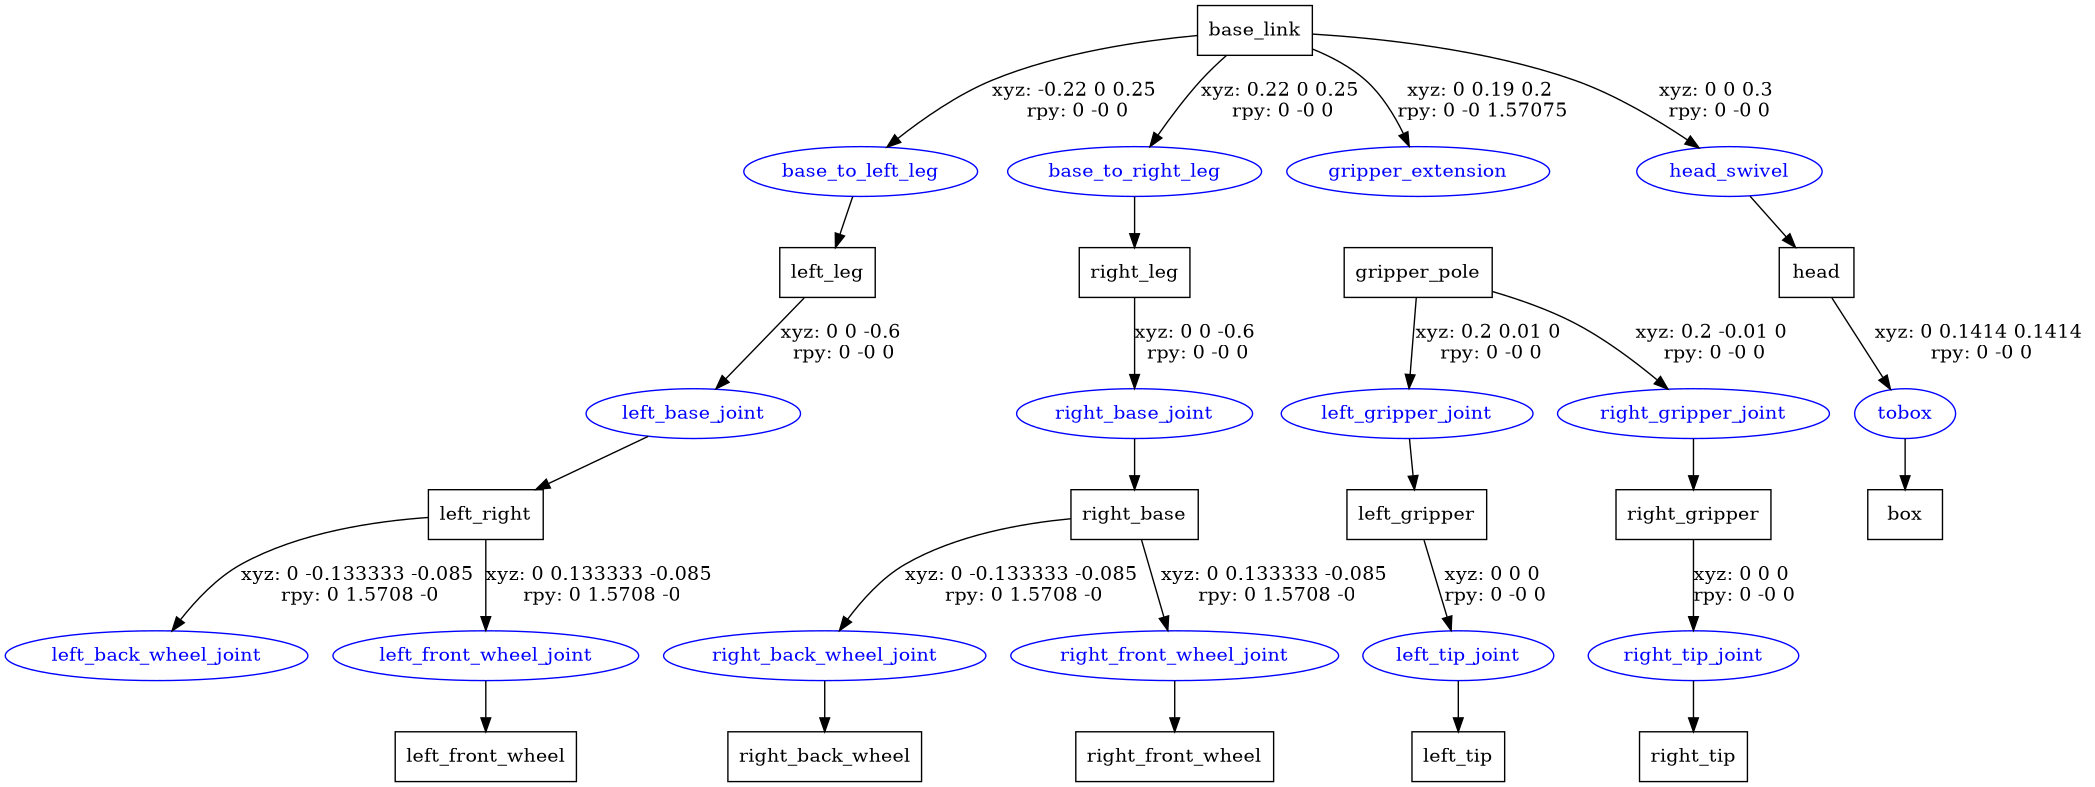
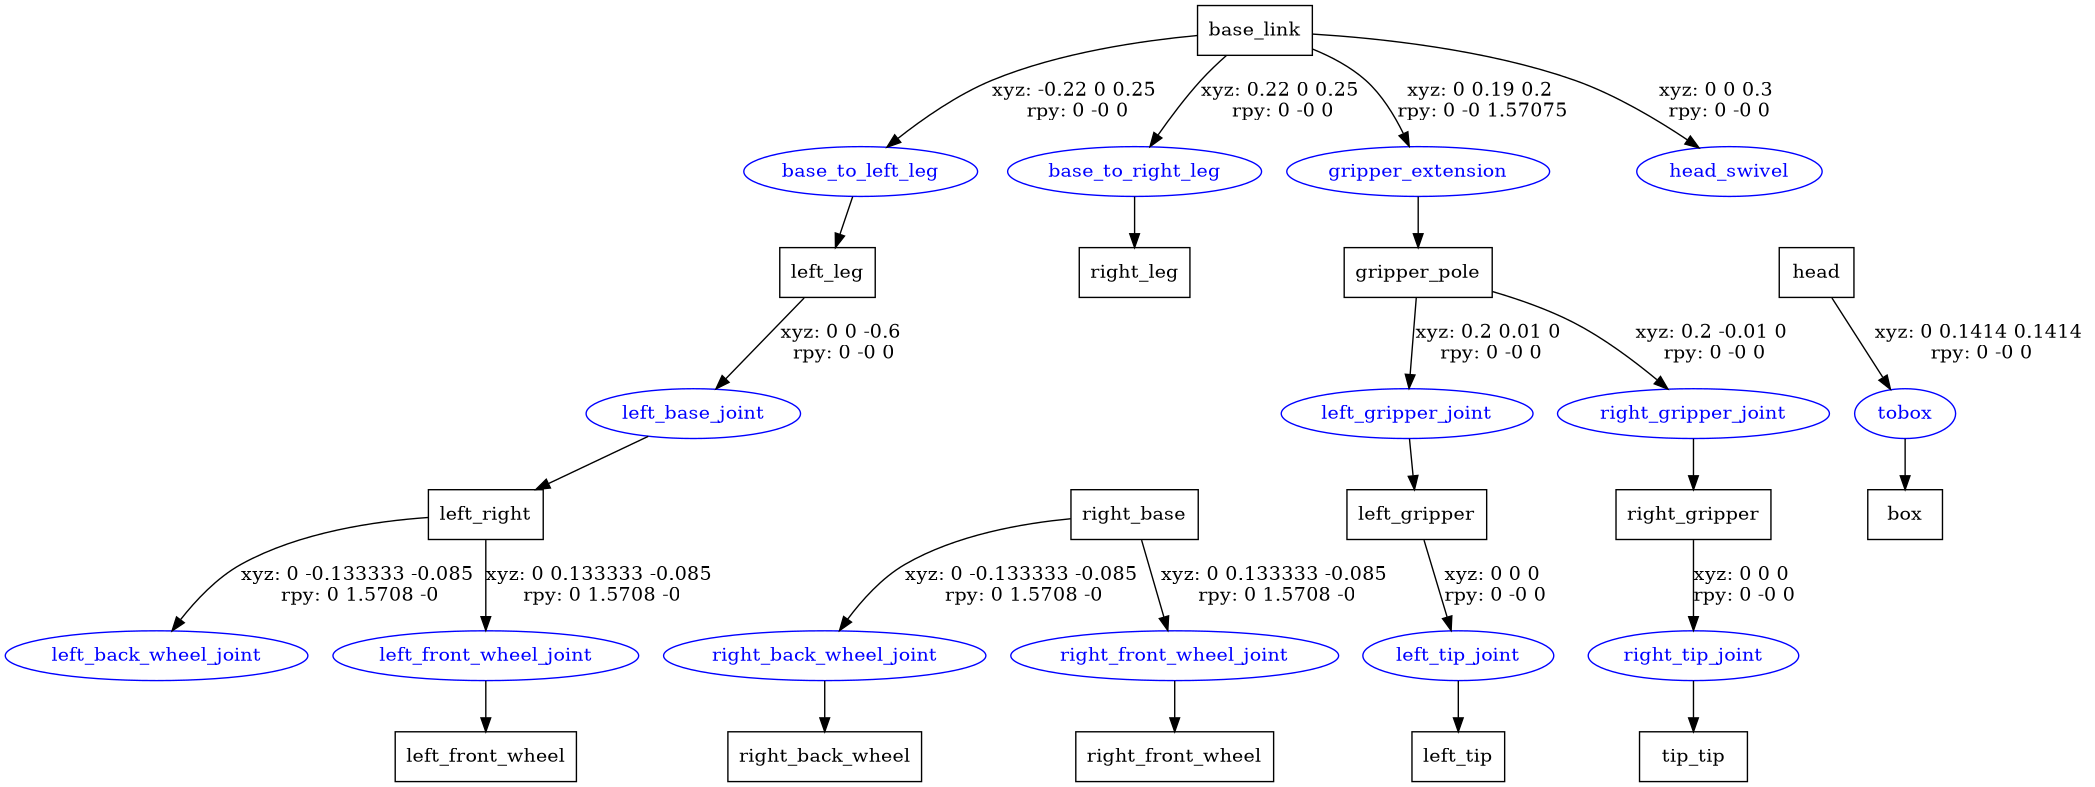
none -> (1418, 215)
(1768, 217) -> none
(1135, 414) -> none
(1693, 757) -> (1693, 757)
